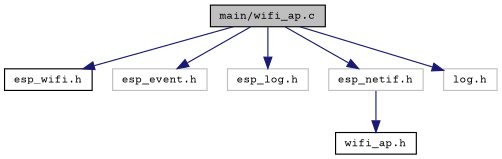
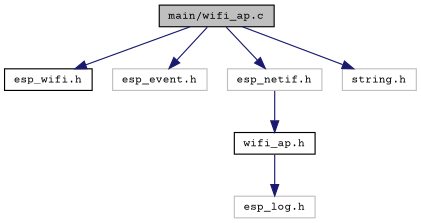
(268, 42) -> (275, 169)
(470, 80) -> (379, 80)
